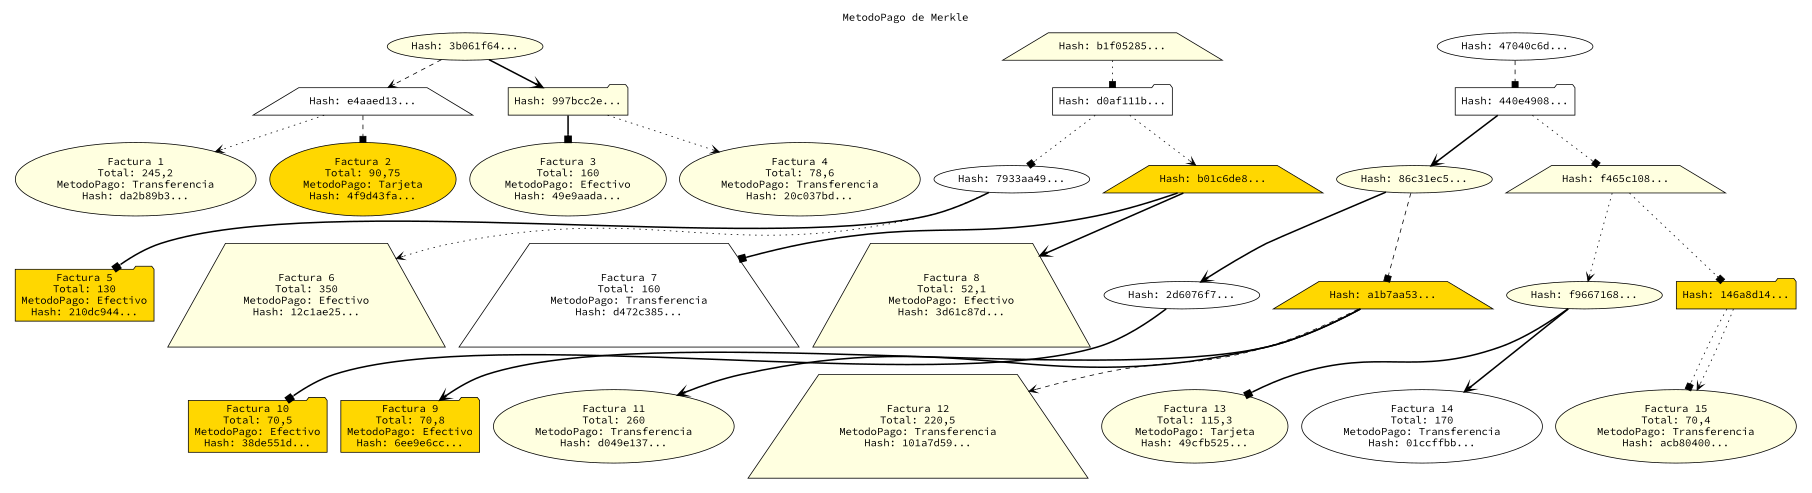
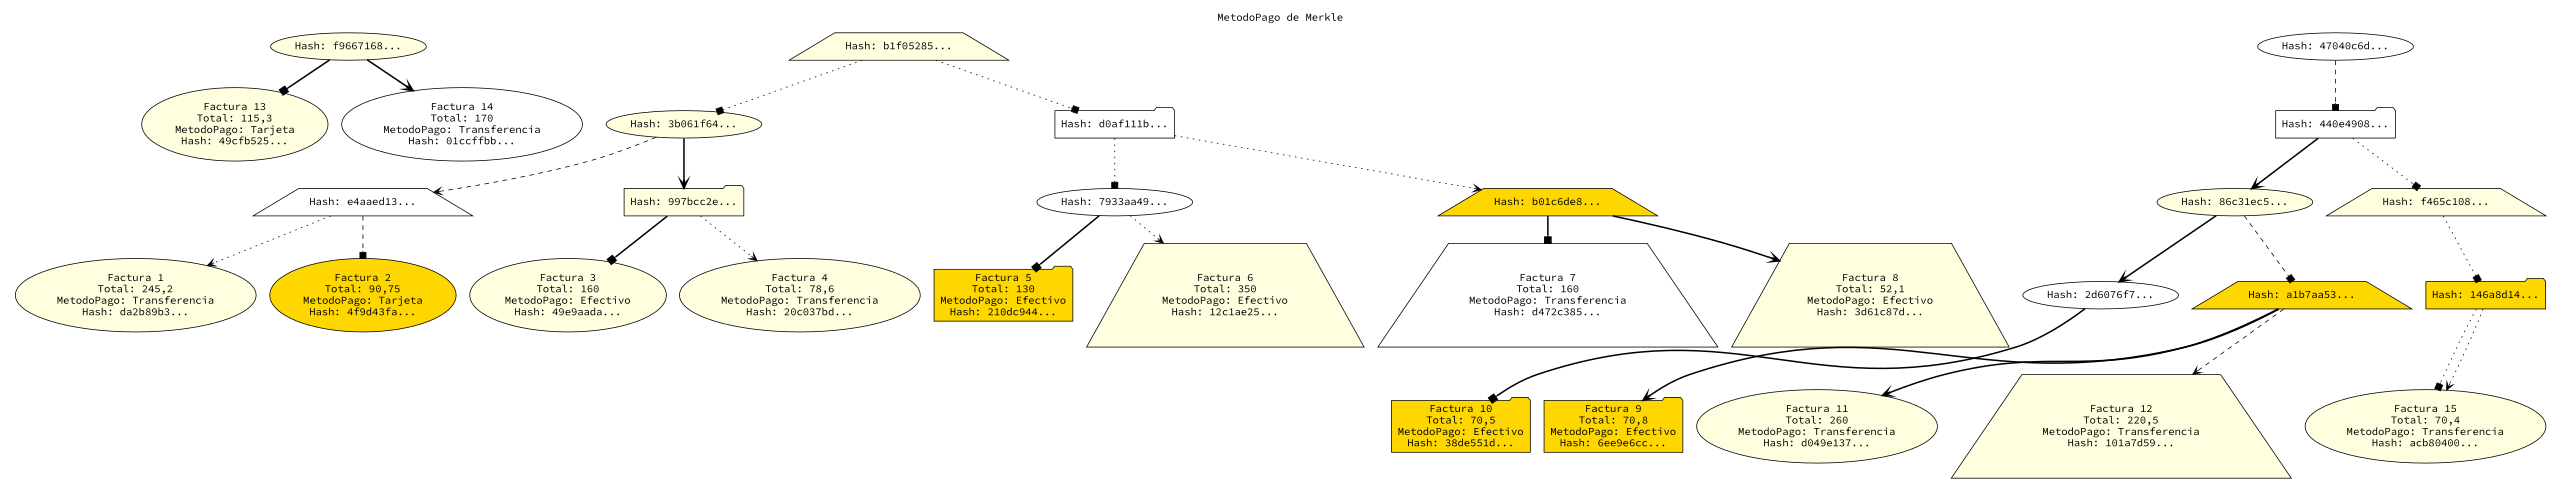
none -> (793, 85)
(1601, 233) -> none
